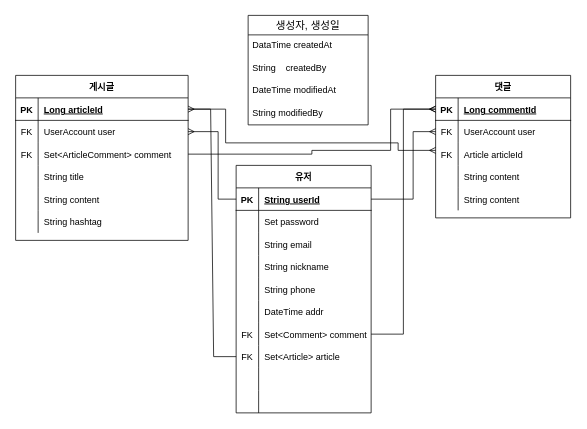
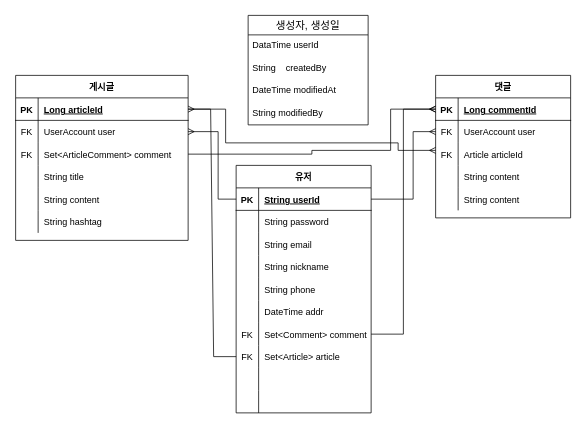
(295, 45) -> (287, 45)
(293, 222) -> (299, 222)
